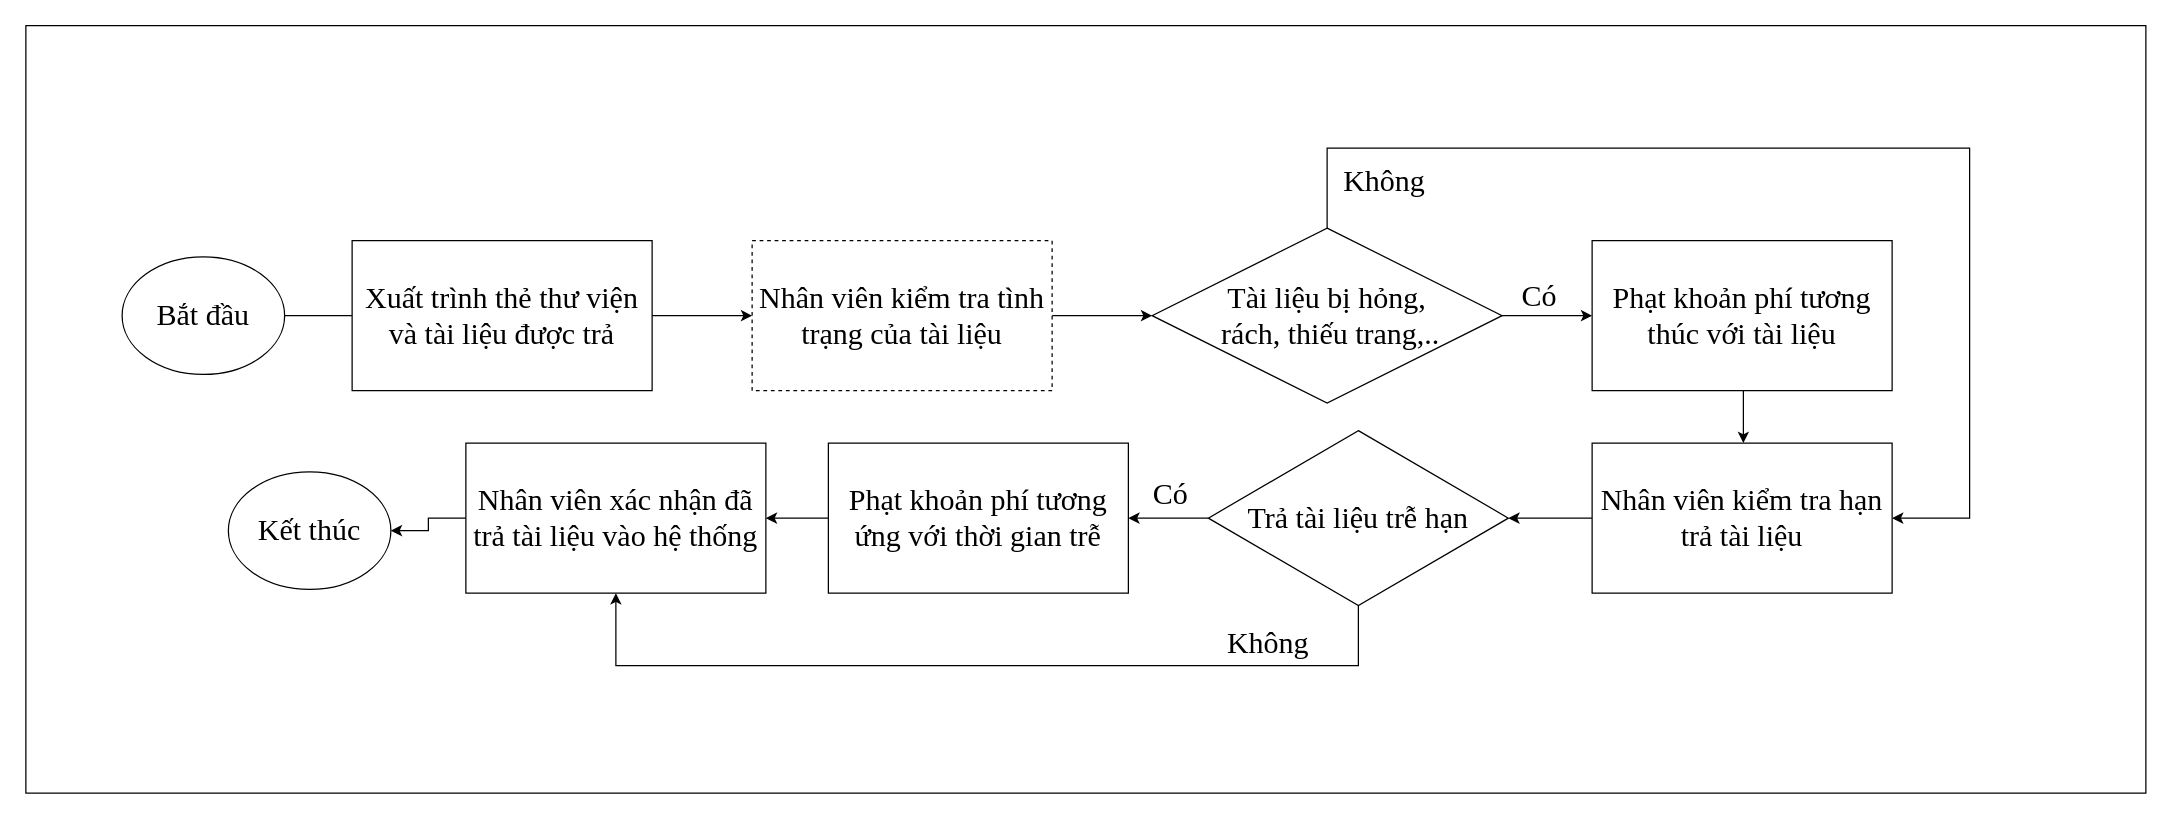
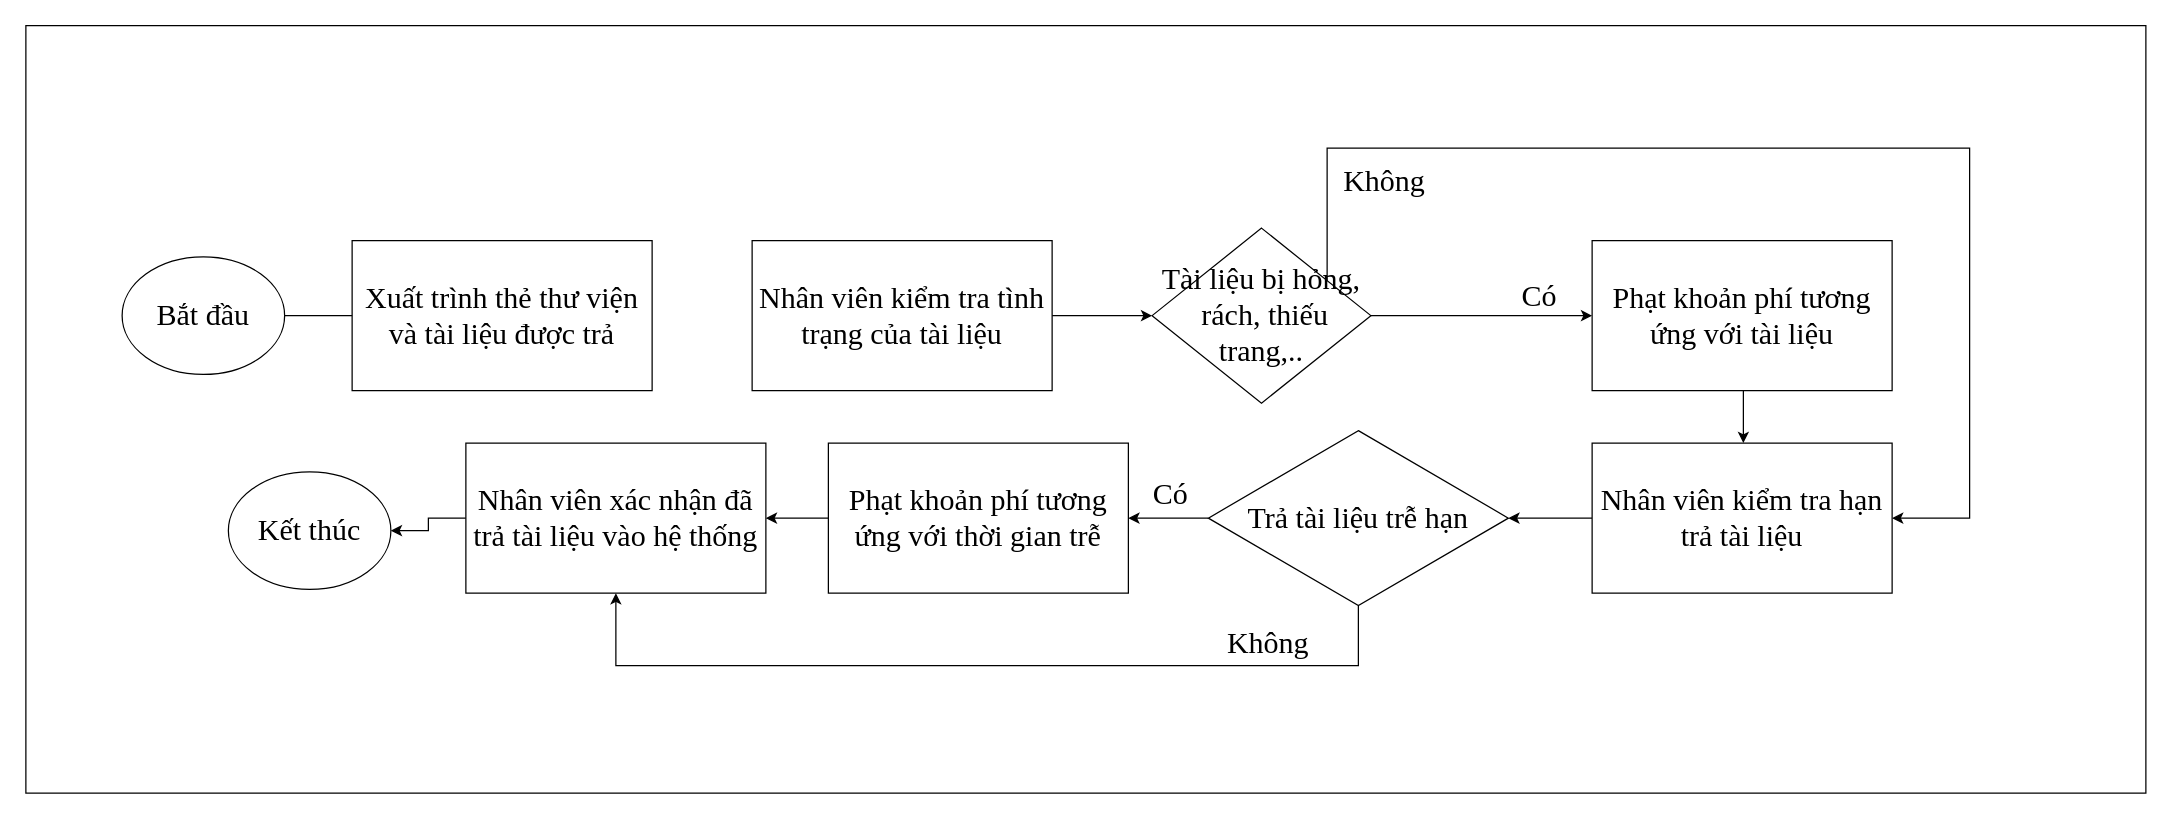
(698, 316) -> none
(902, 316) -> (902, 316)
(1327, 316) -> (1261, 316)
(1742, 316) -> (1742, 316)
